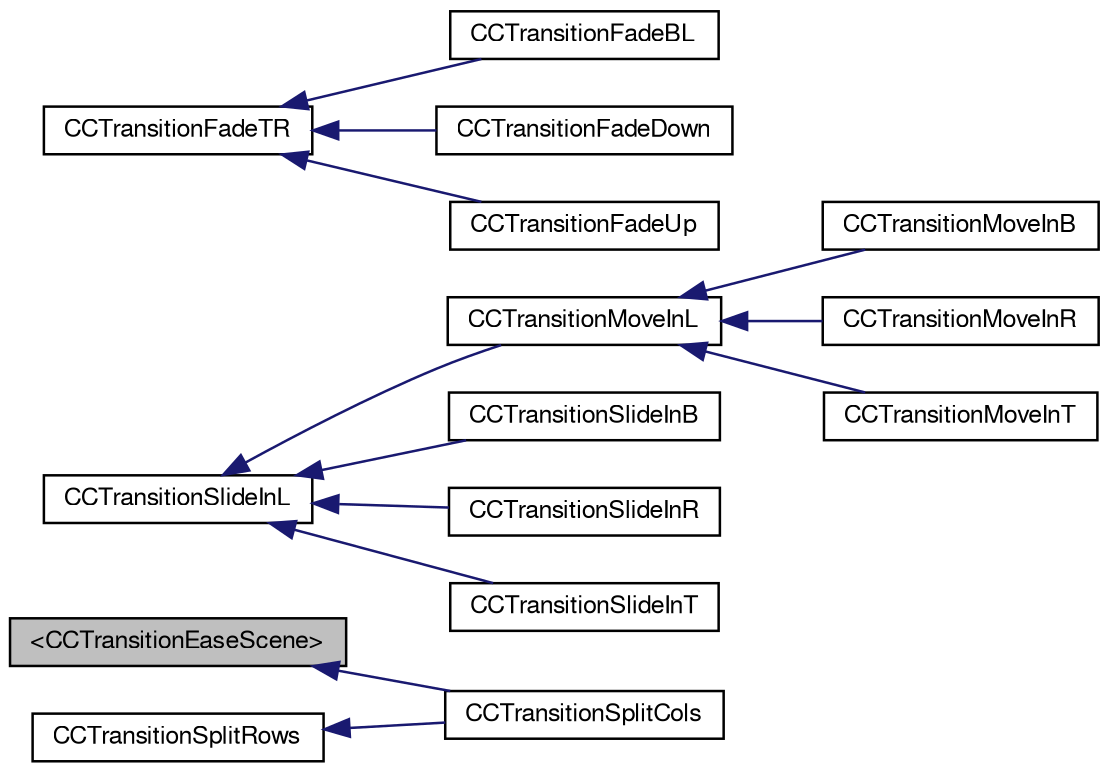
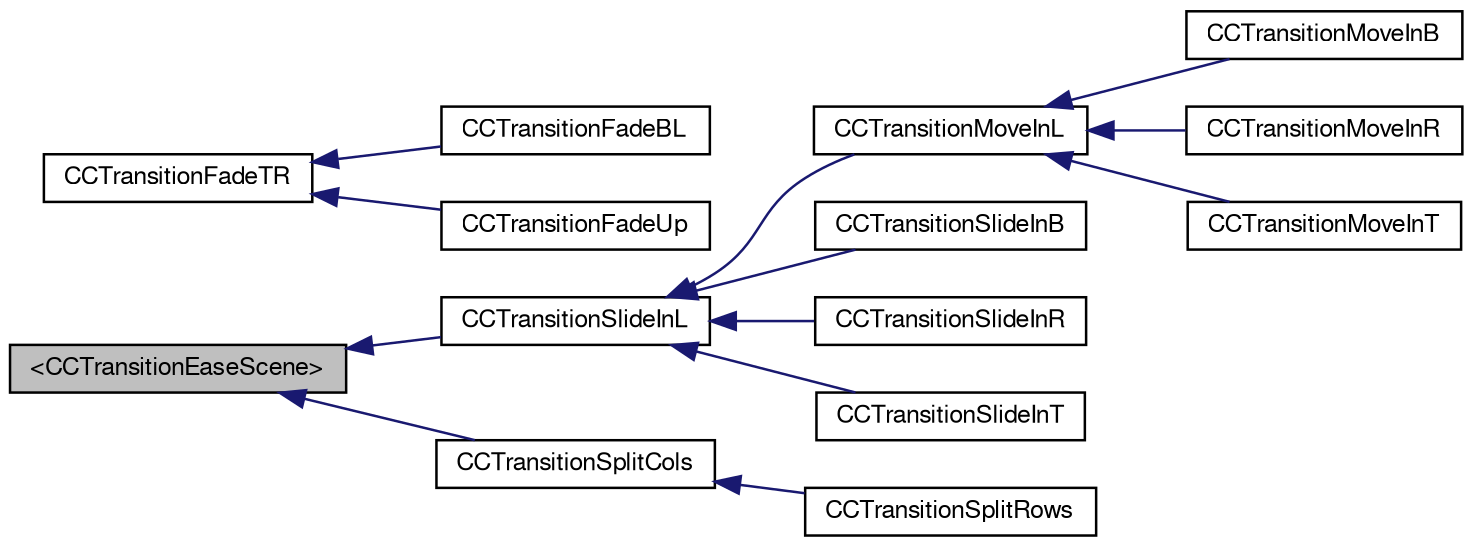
(584, 130) -> none
none -> (407, 341)
(397, 725) -> (772, 489)
